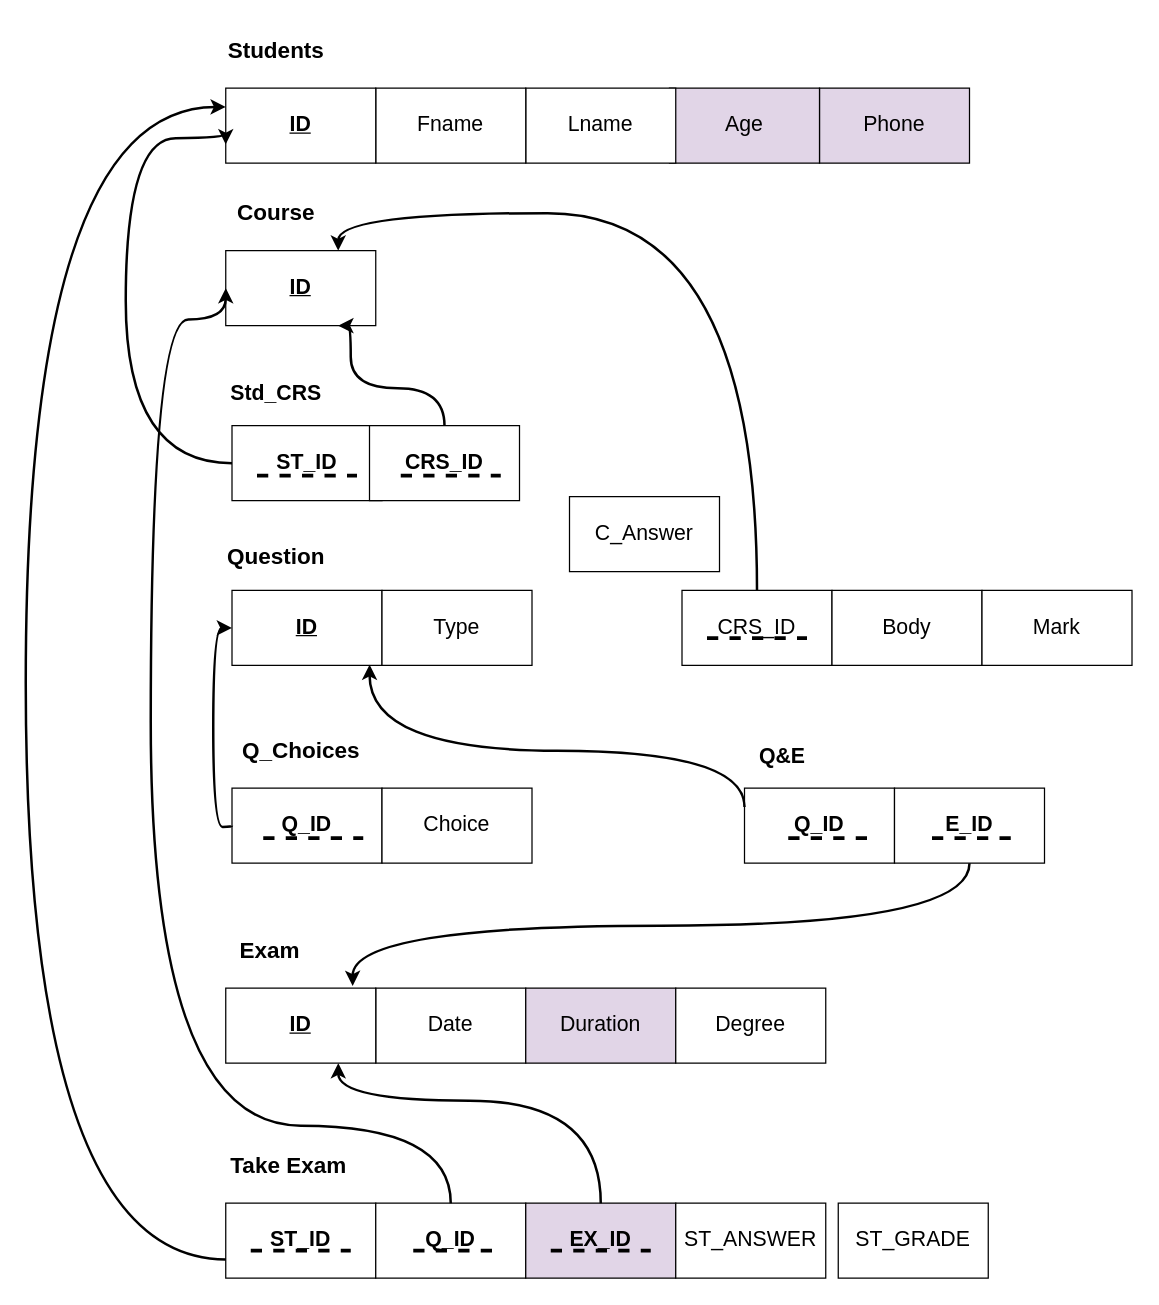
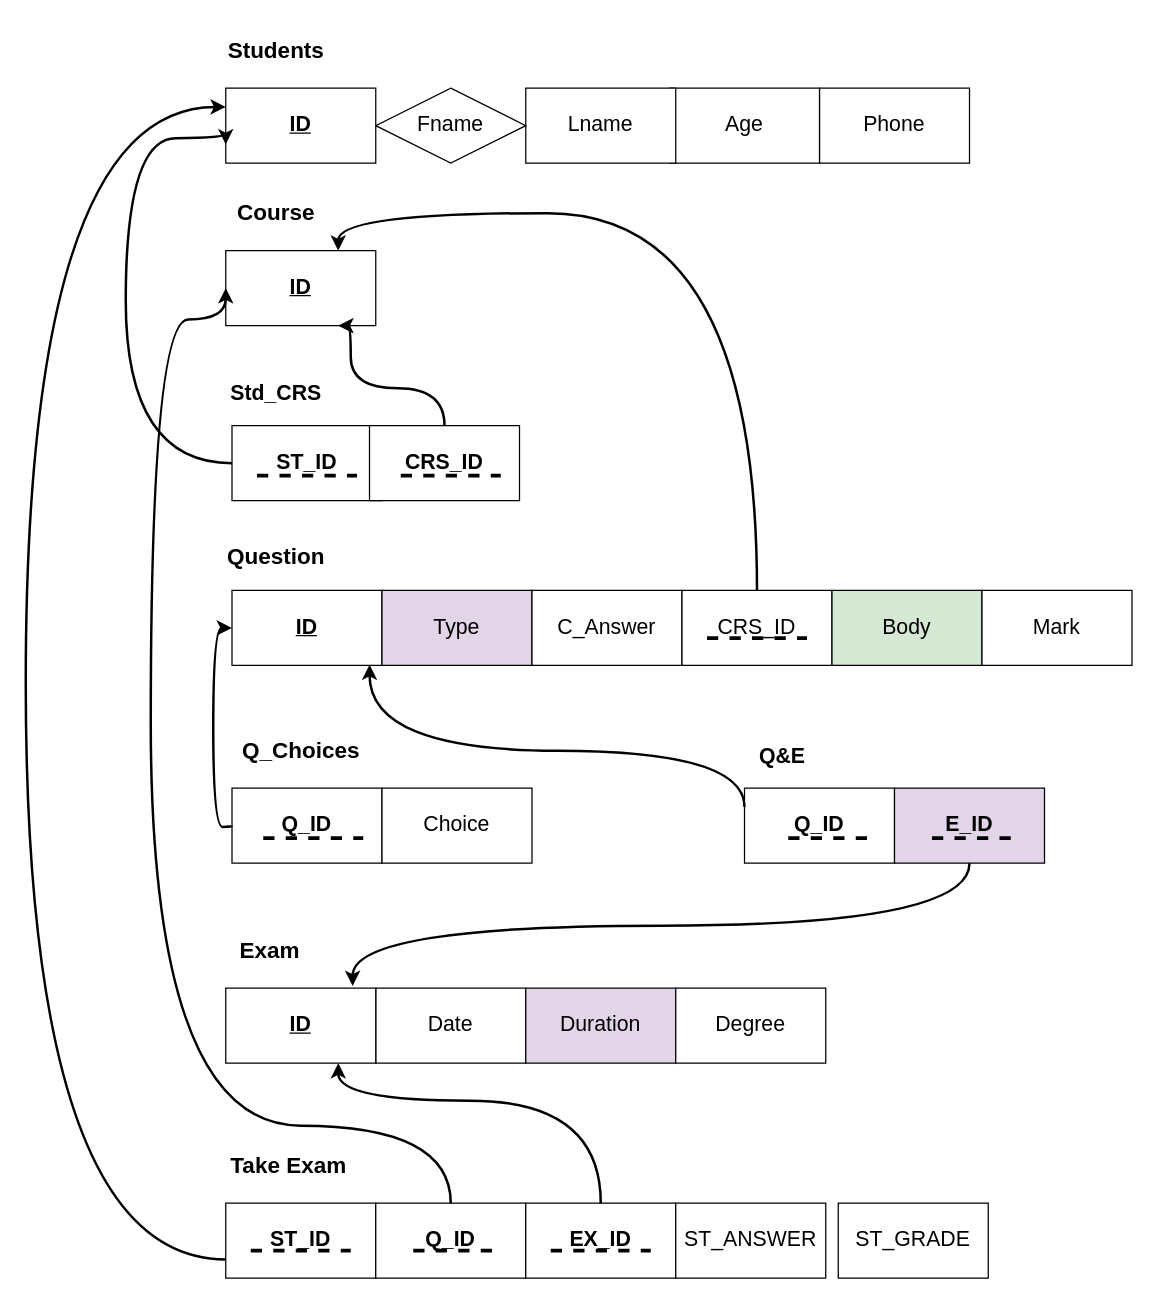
(451, 126) -> (451, 126)
(744, 126) -> (744, 126)
(894, 126) -> (894, 126)
(644, 534) -> (607, 628)
(457, 628) -> (457, 628)
(907, 628) -> (907, 628)
(969, 826) -> (969, 826)
(601, 1241) -> (601, 1241)
